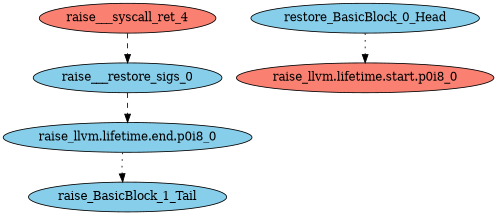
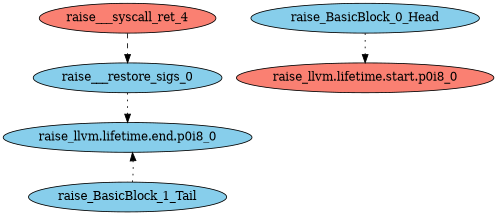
(365, 18) -> (365, 18)
(128, 104) -> (128, 104)
(122, 163) -> (133, 171)
